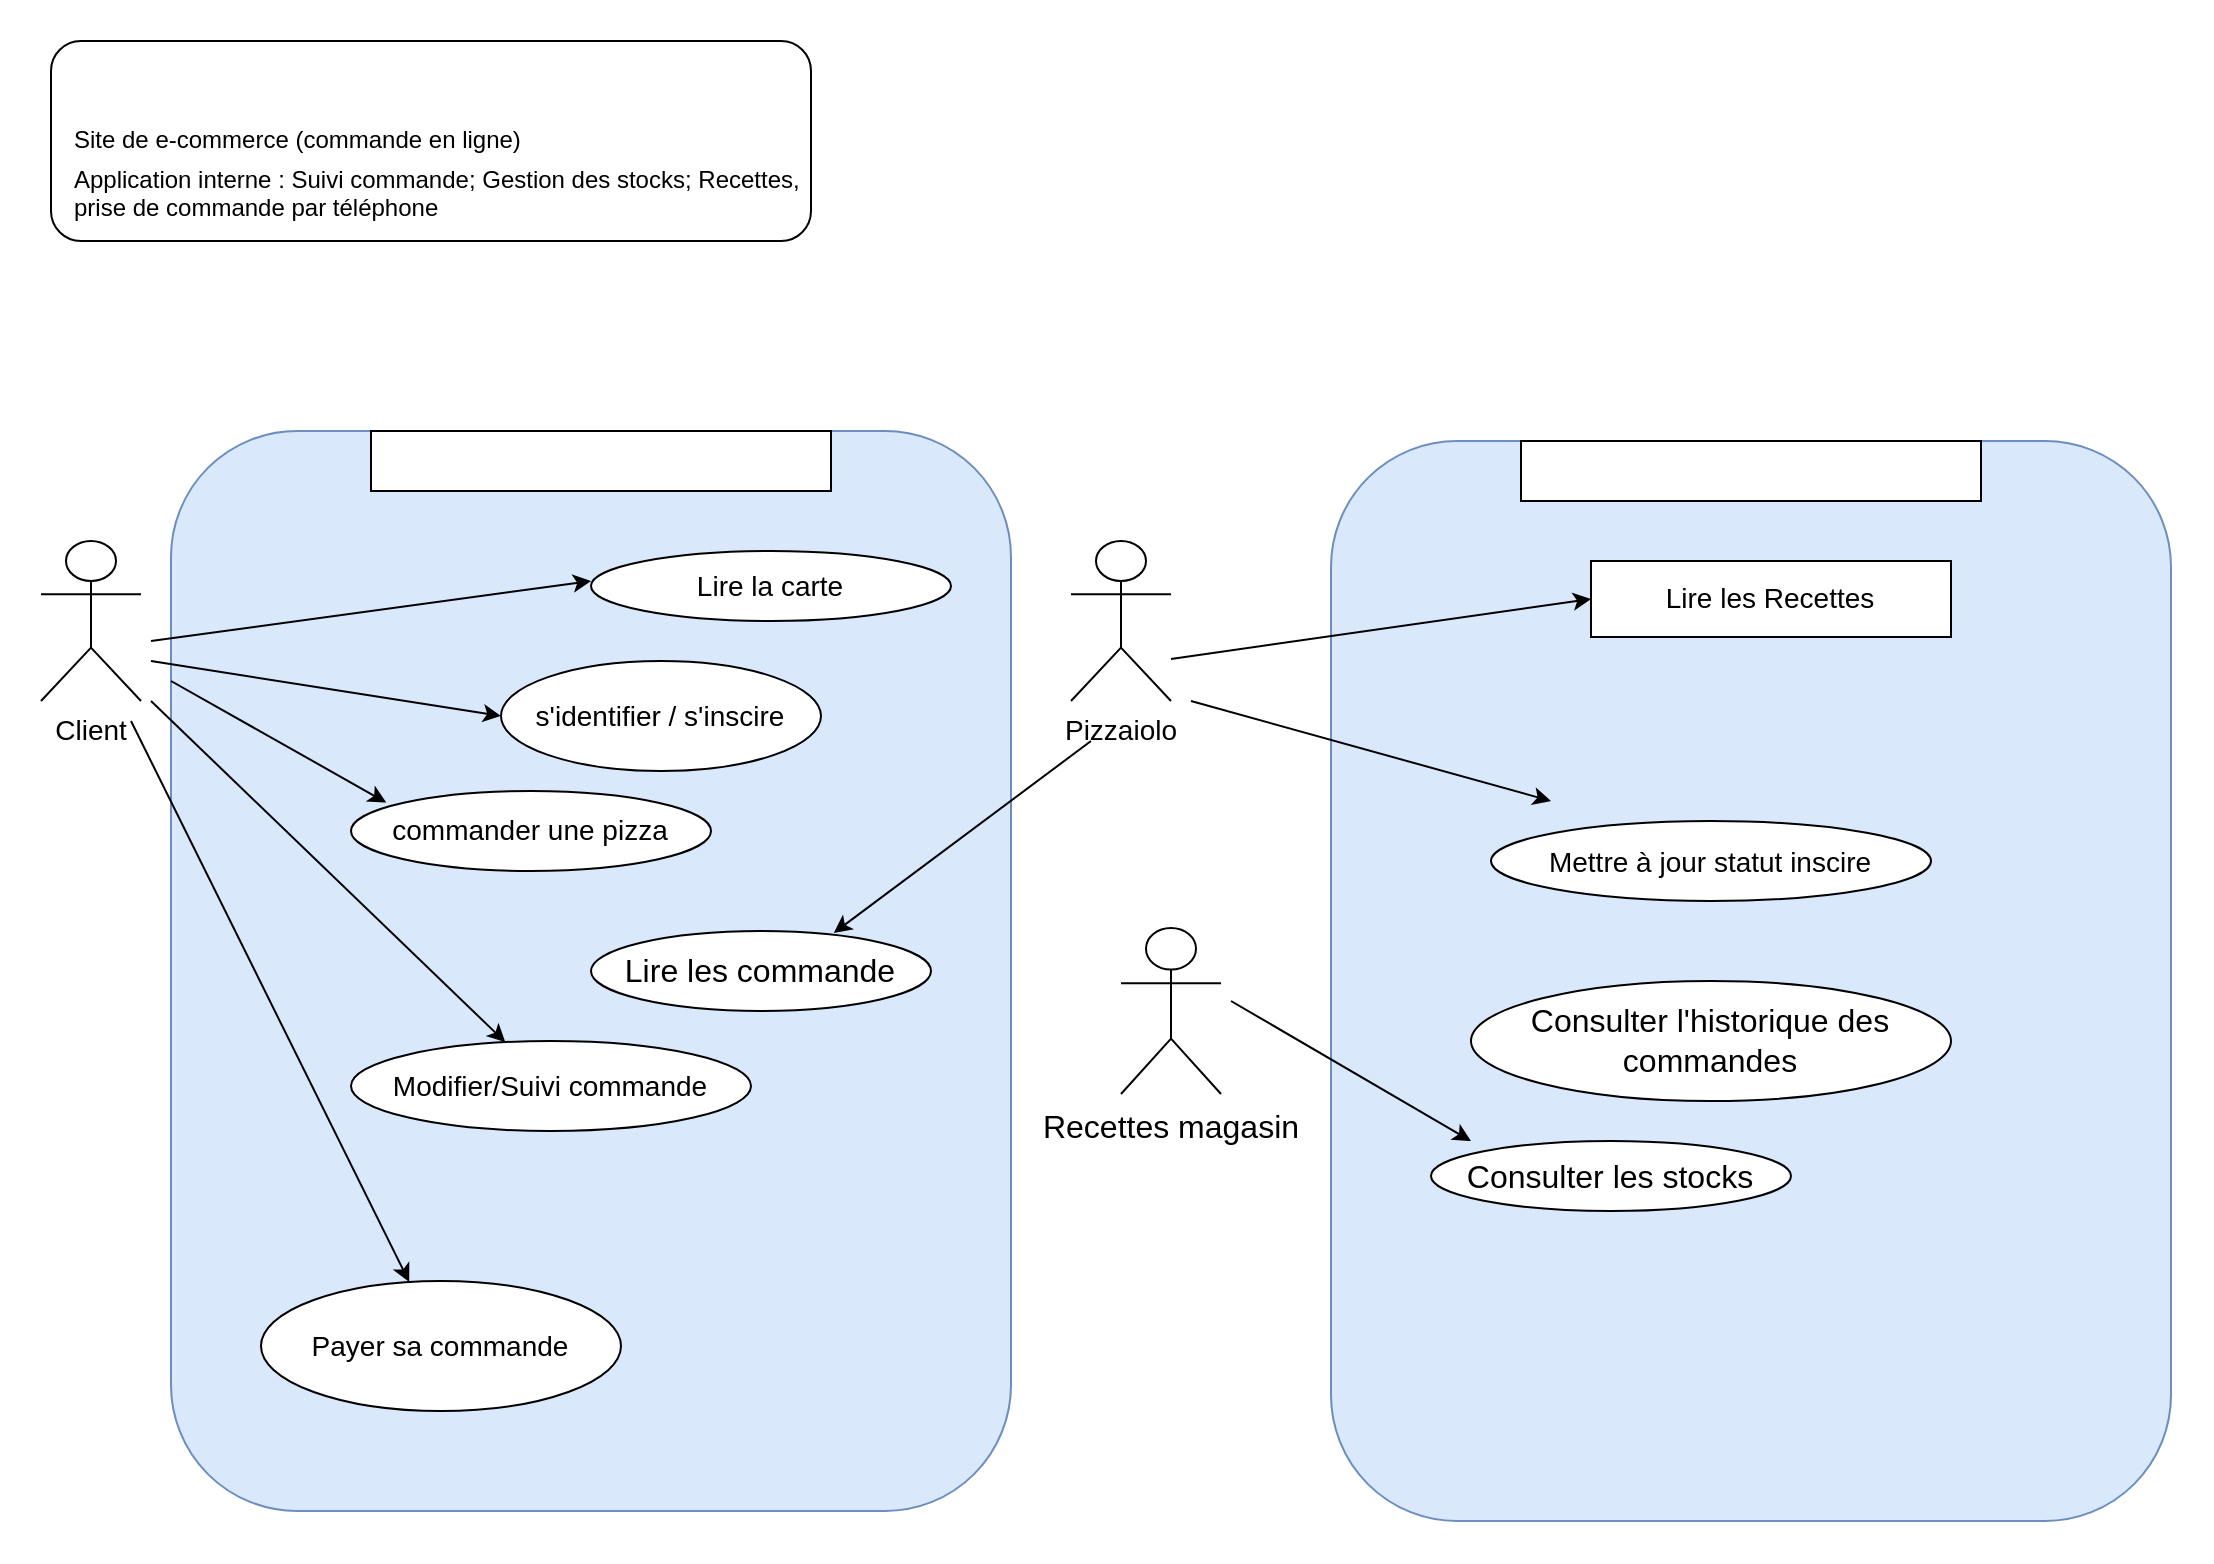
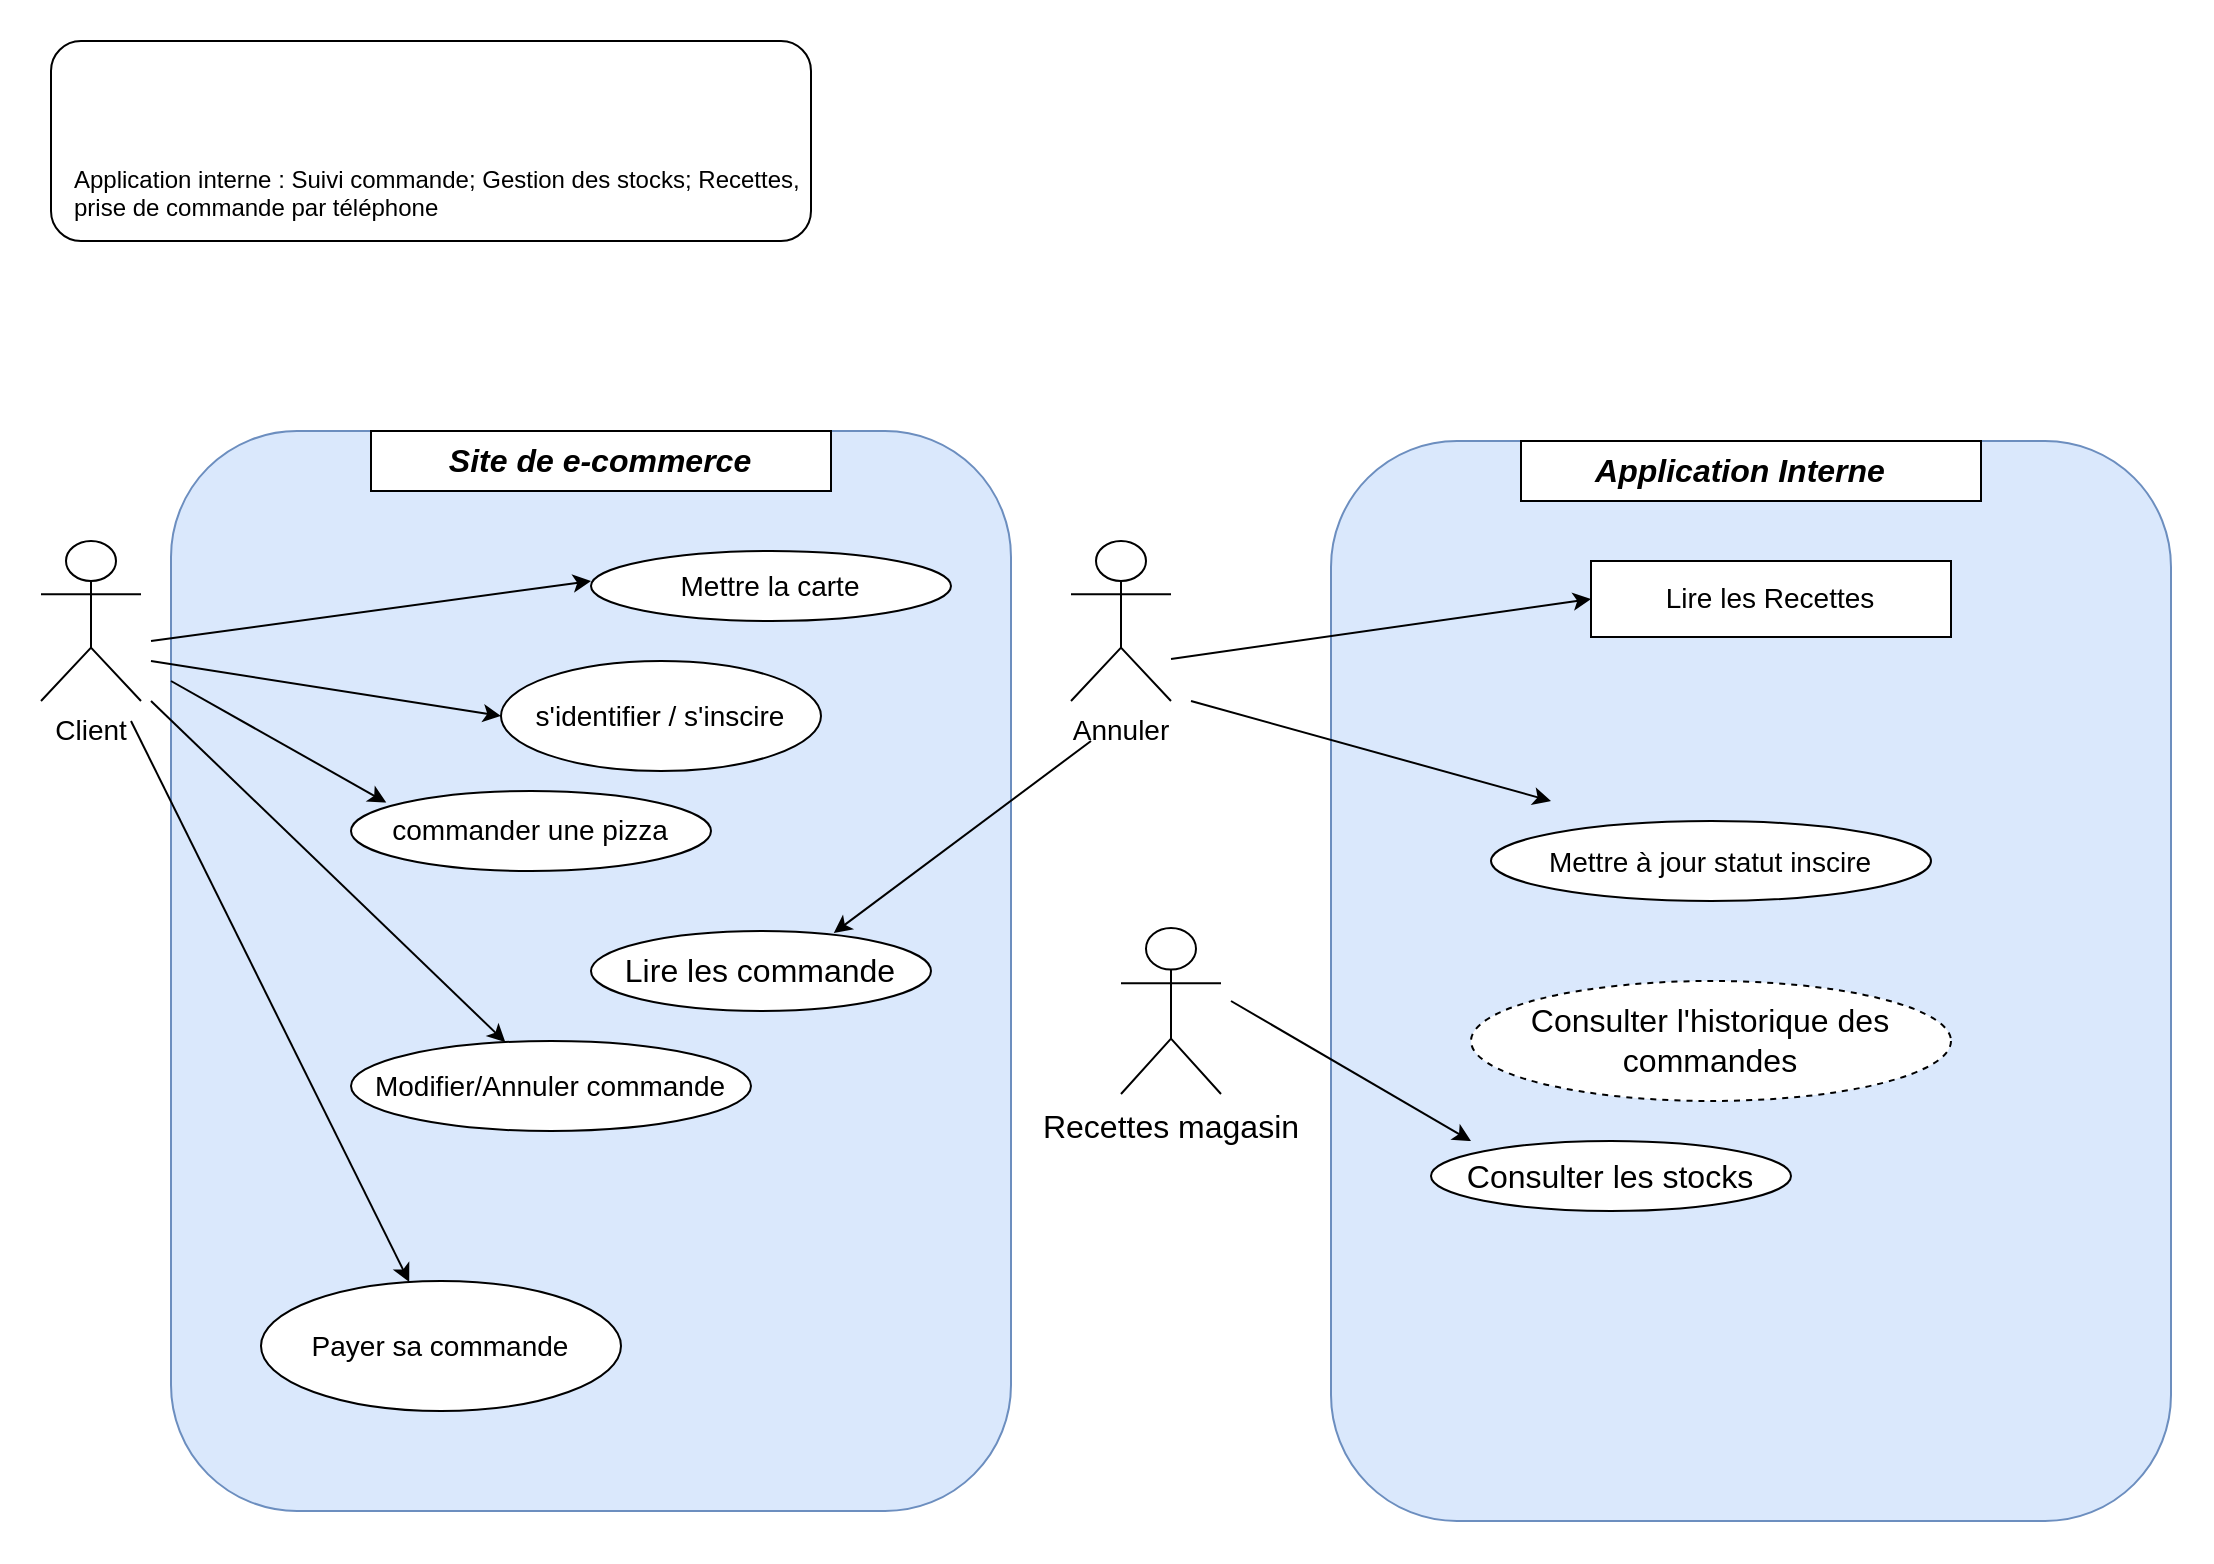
(311, 141) -> none
none -> (601, 461)
none -> (1741, 471)
(771, 587) -> (771, 587)
(1122, 732) -> (1122, 732)
(1711, 1041) -> (1711, 1041)
(551, 1087) -> (551, 1087)
